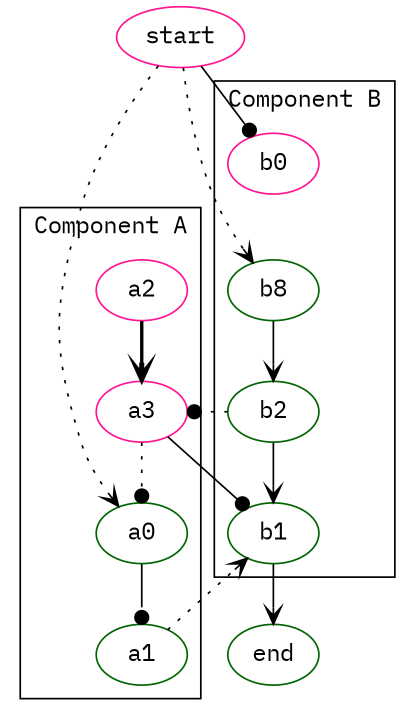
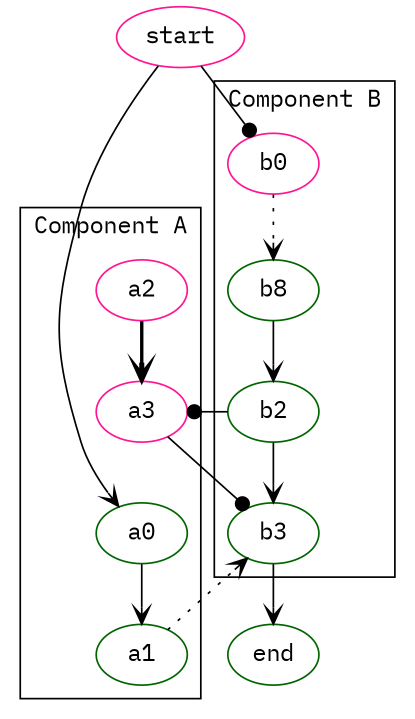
(202, 162) -> (273, 218)
(65, 273) -> (65, 273)
(215, 412) -> (215, 412)
(142, 466) -> none
(273, 533) -> (273, 533)
(142, 586) -> (142, 586)
